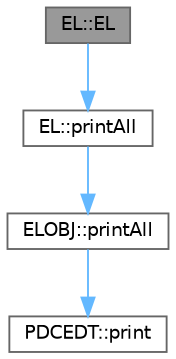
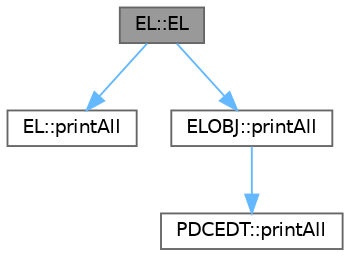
(88, 170) -> (201, 70)
(88, 334) -> (252, 231)
